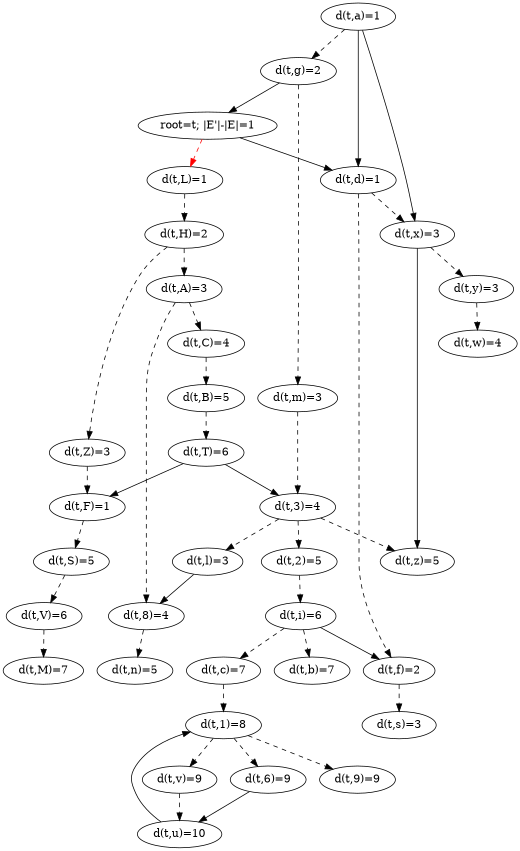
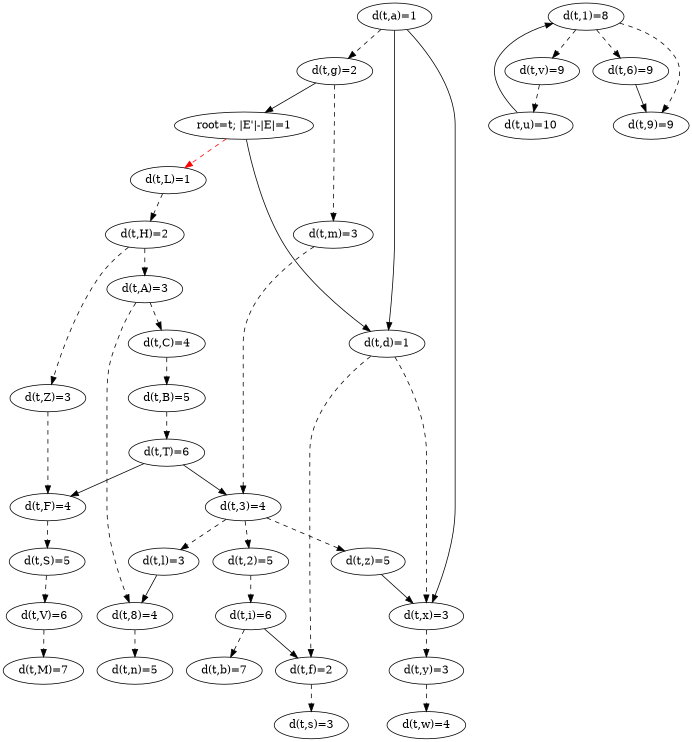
(417, 394) -> (394, 586)
(87, 507) -> (48, 507)
(224, 671) -> none
(228, 805) -> (640, 95)
